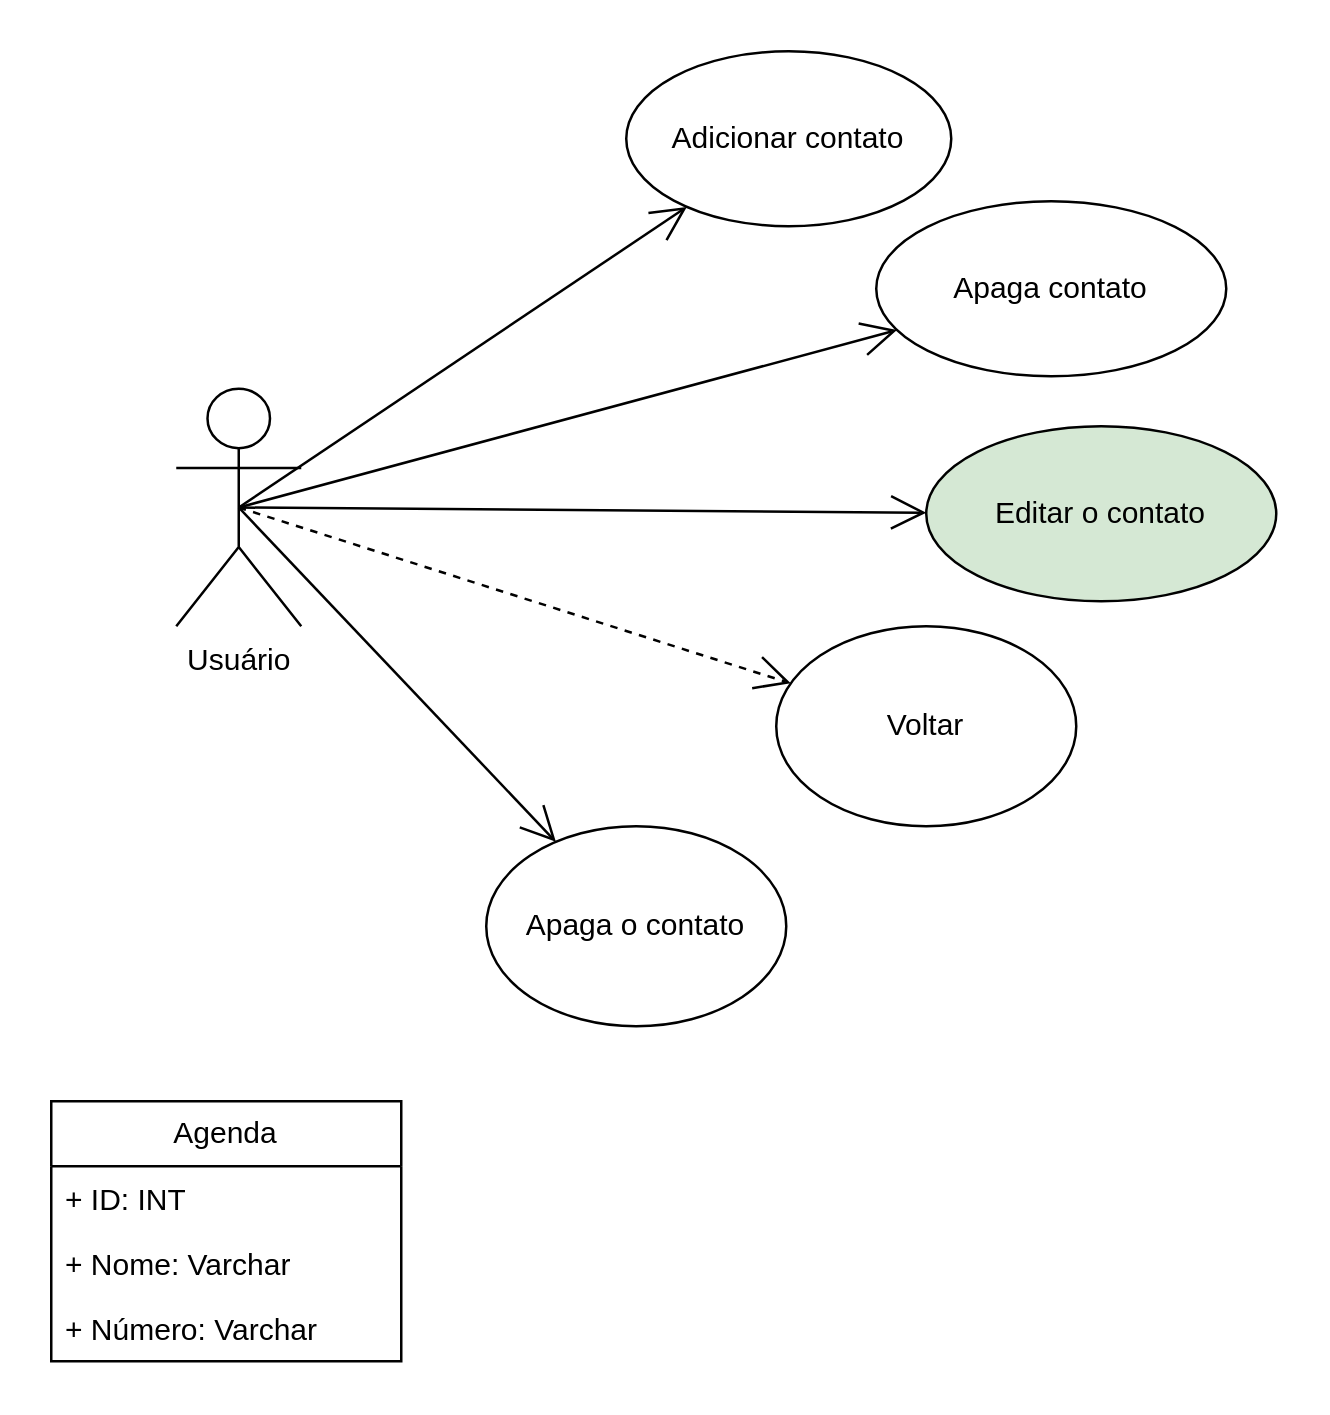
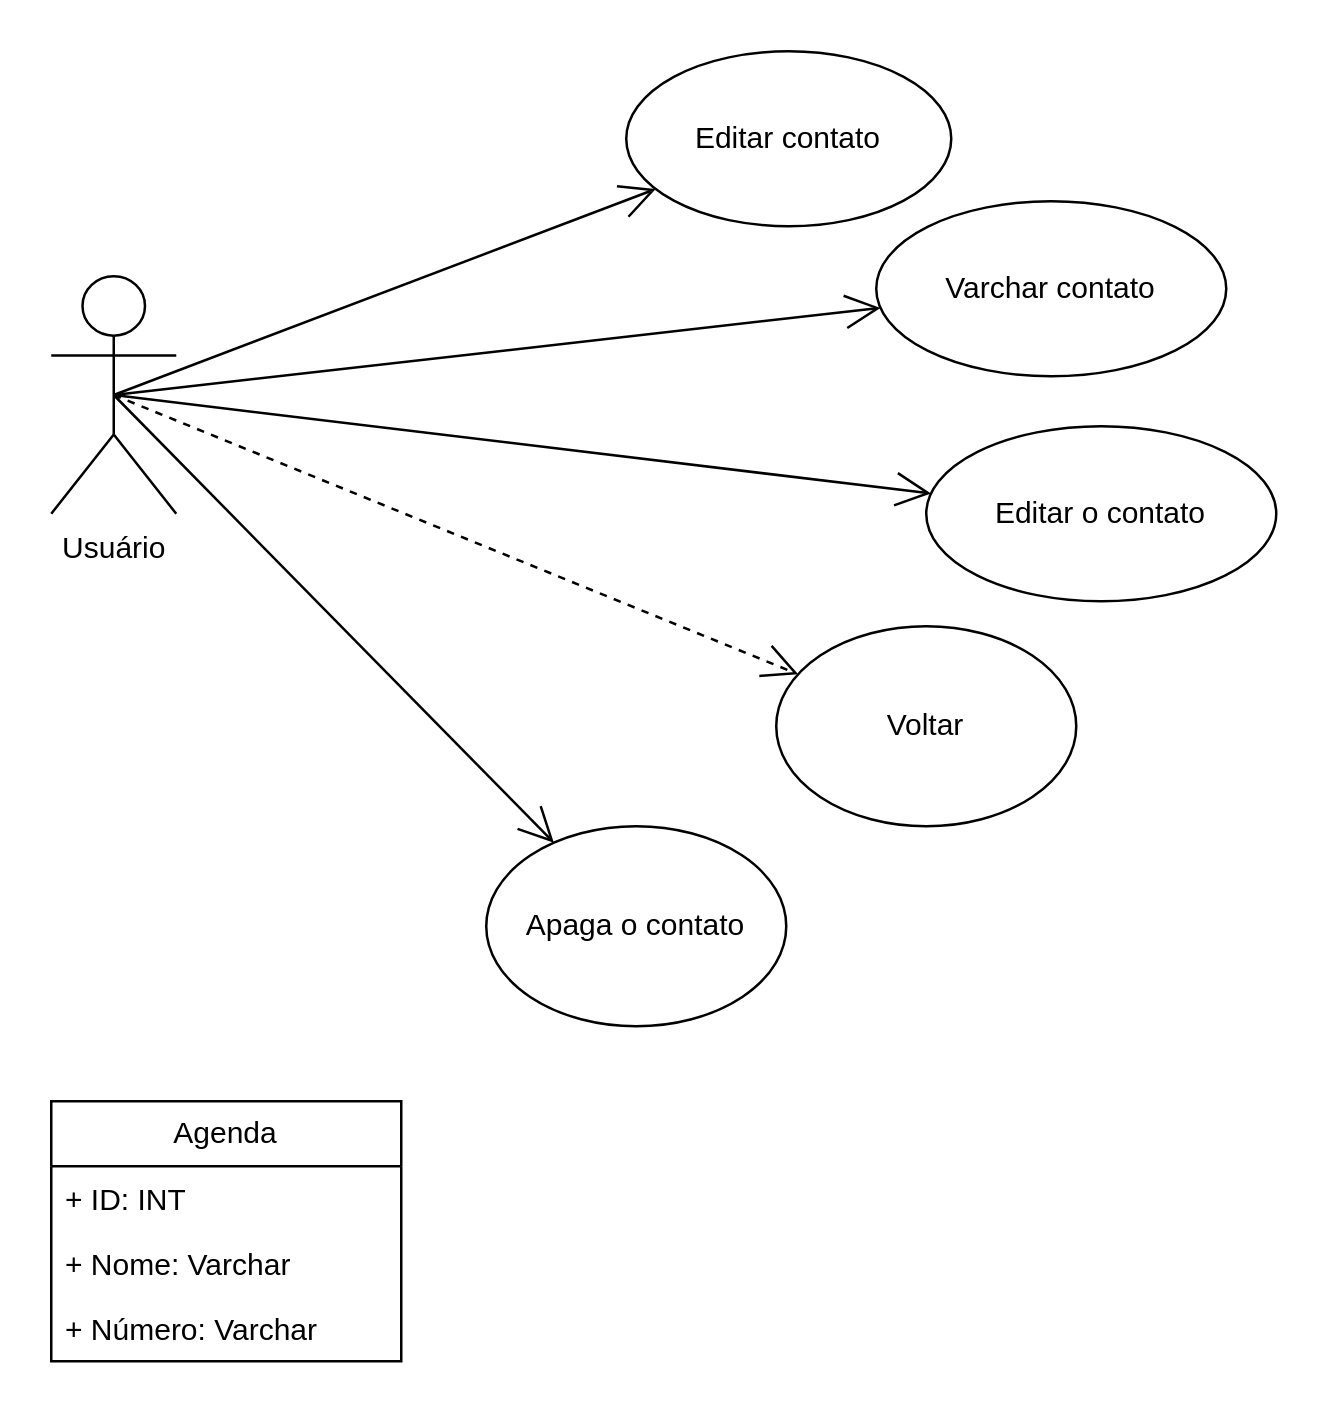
(789, 139) -> (789, 139)
(1051, 289) -> (1051, 289)
(239, 508) -> (114, 395)
(1101, 514) -> (1101, 514)
